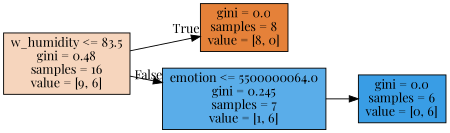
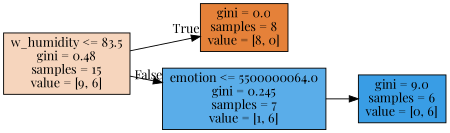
(67, 64) -> (67, 64)
(402, 99) -> (402, 99)
